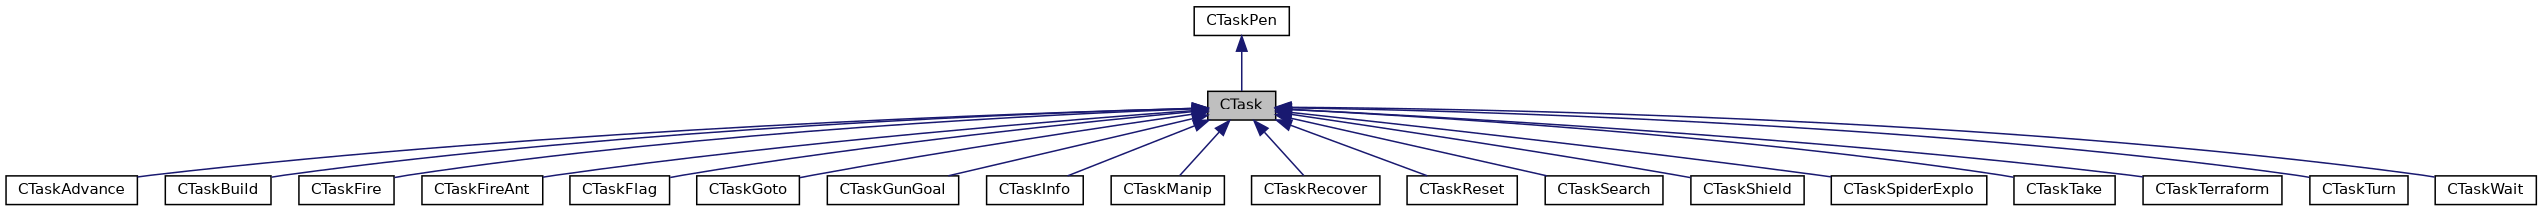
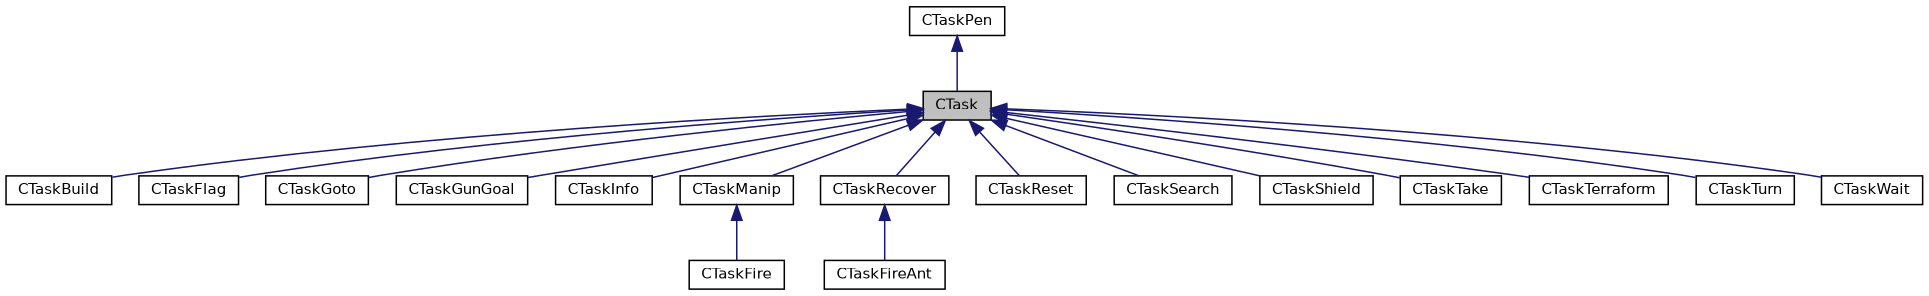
(867, 139) -> (885, 240)
(613, 150) -> (737, 240)
(72, 190) -> none
(1909, 190) -> none
